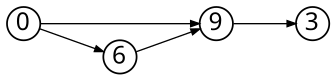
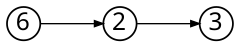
(24, 24) -> none
(216, 24) -> (120, 24)
